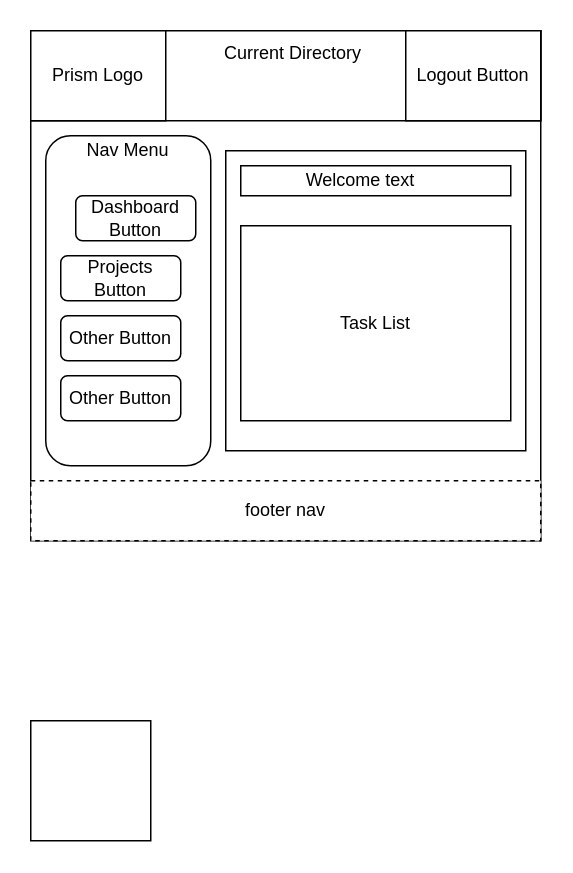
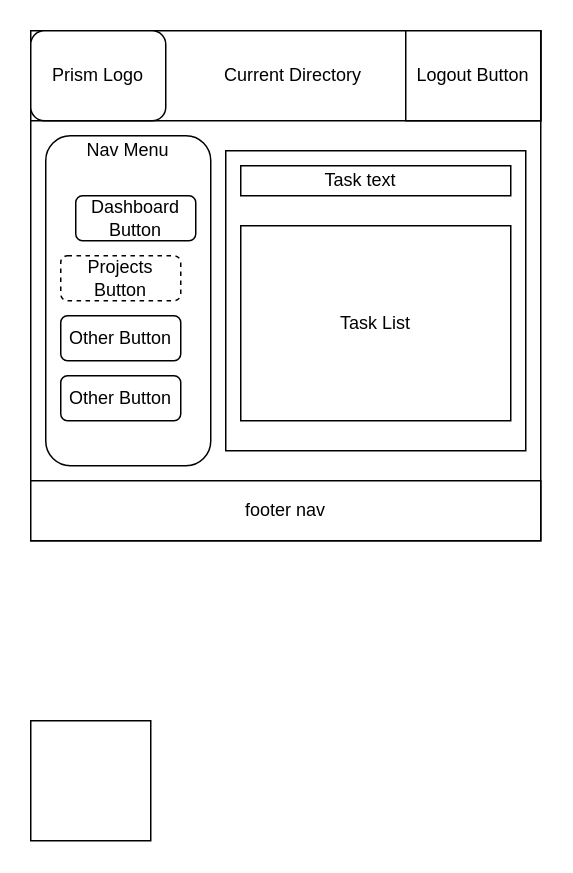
(293, 53) -> (293, 76)
(98, 76) -> (98, 76)
(361, 181) -> (361, 181)
(121, 278) -> (121, 278)
(286, 511) -> (286, 511)
